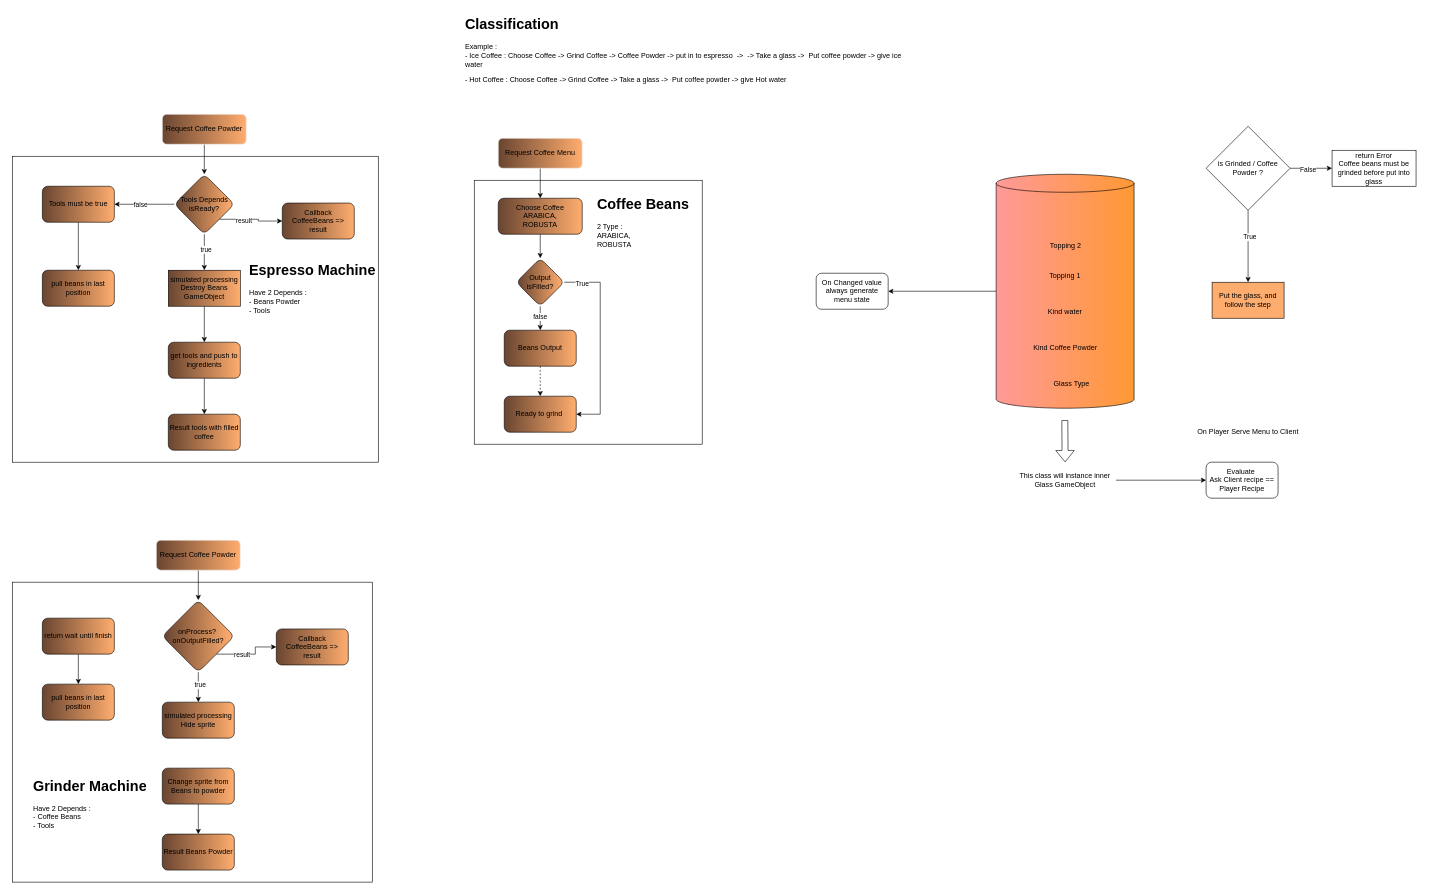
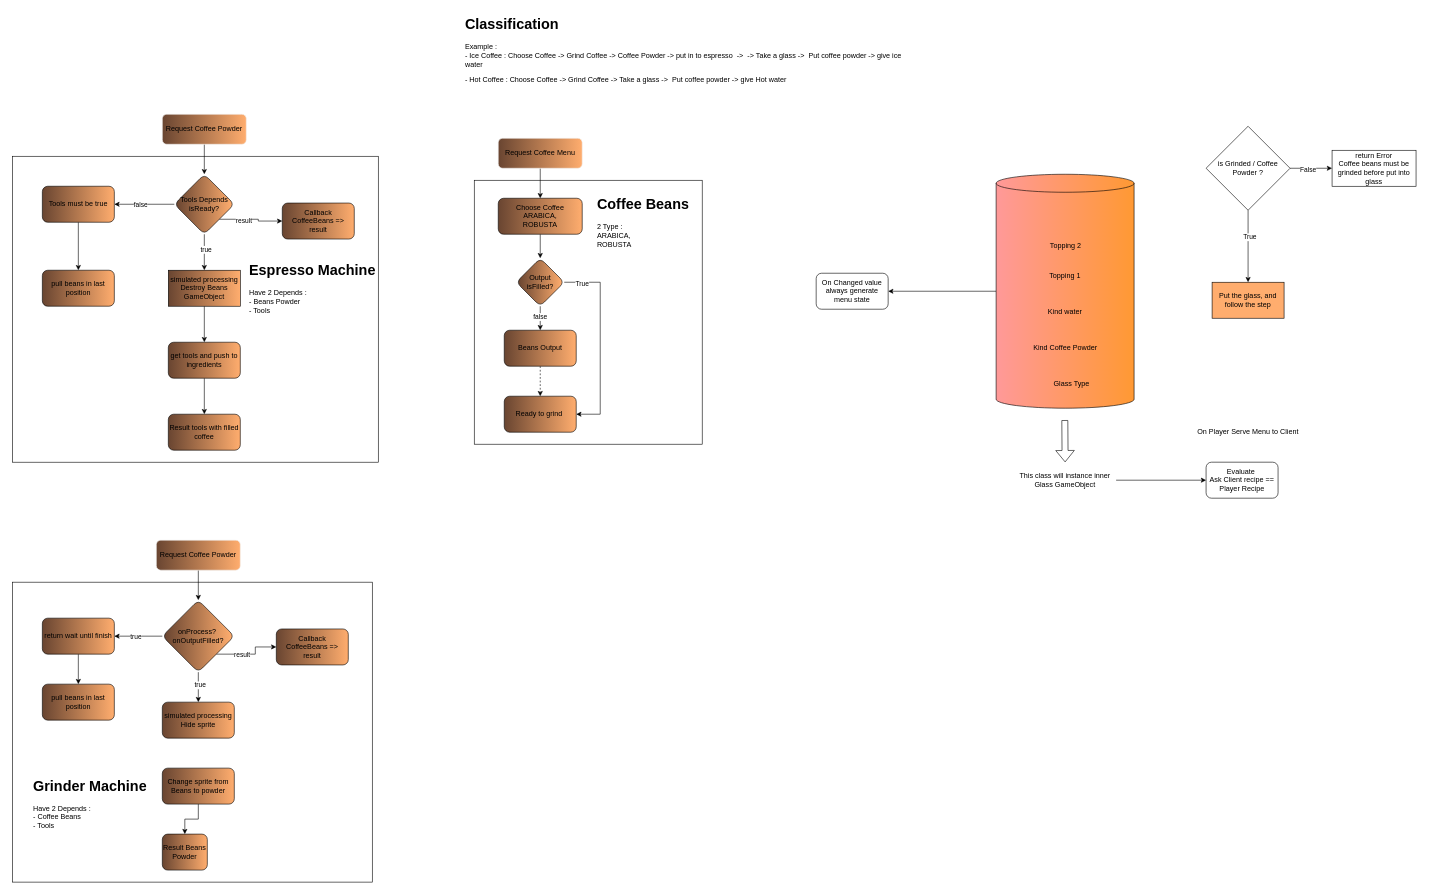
none -> (136, 636)
(198, 852) -> (185, 852)
